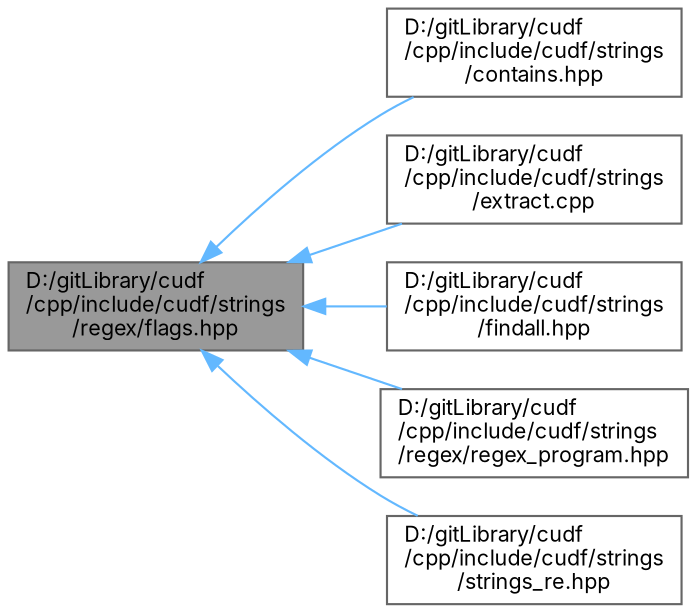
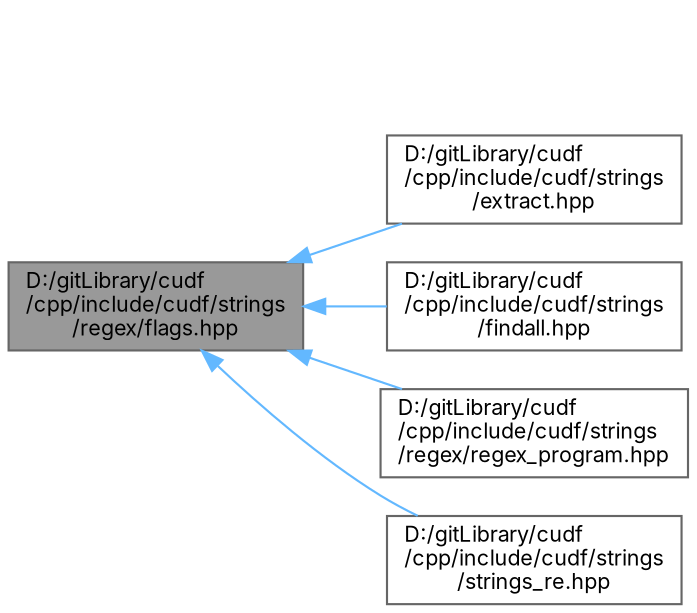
(534, 53) -> none
(534, 180) -> (534, 180)
